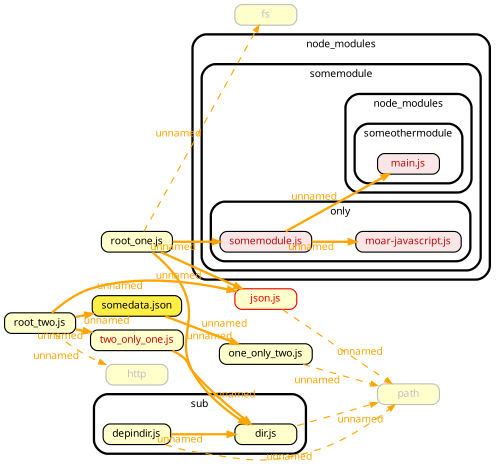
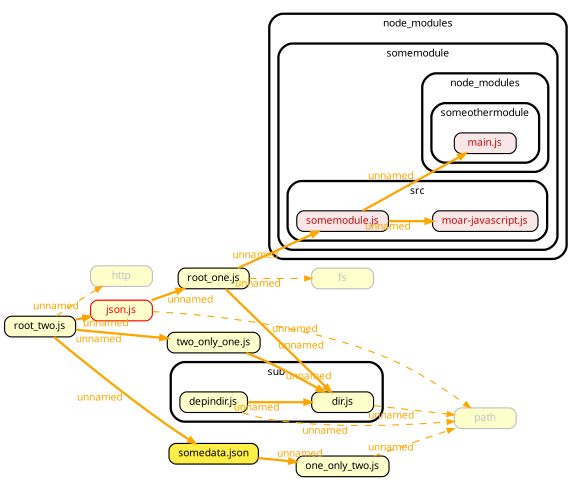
(341, 212) -> (417, 191)
(185, 263) -> (164, 296)
(137, 340) -> (214, 343)
